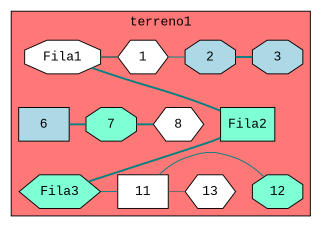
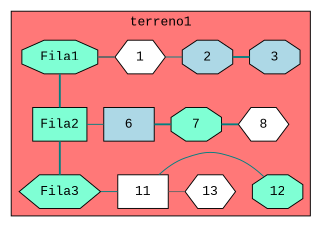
(63, 57) -> (60, 57)
none -> (95, 124)
